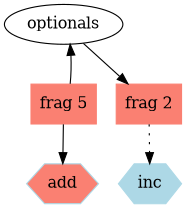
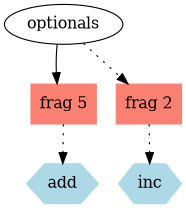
(102, 60) -> (102, 60)
(71, 70) -> (56, 58)
(63, 138) -> (63, 138)
(63, 184) -> (63, 184)
